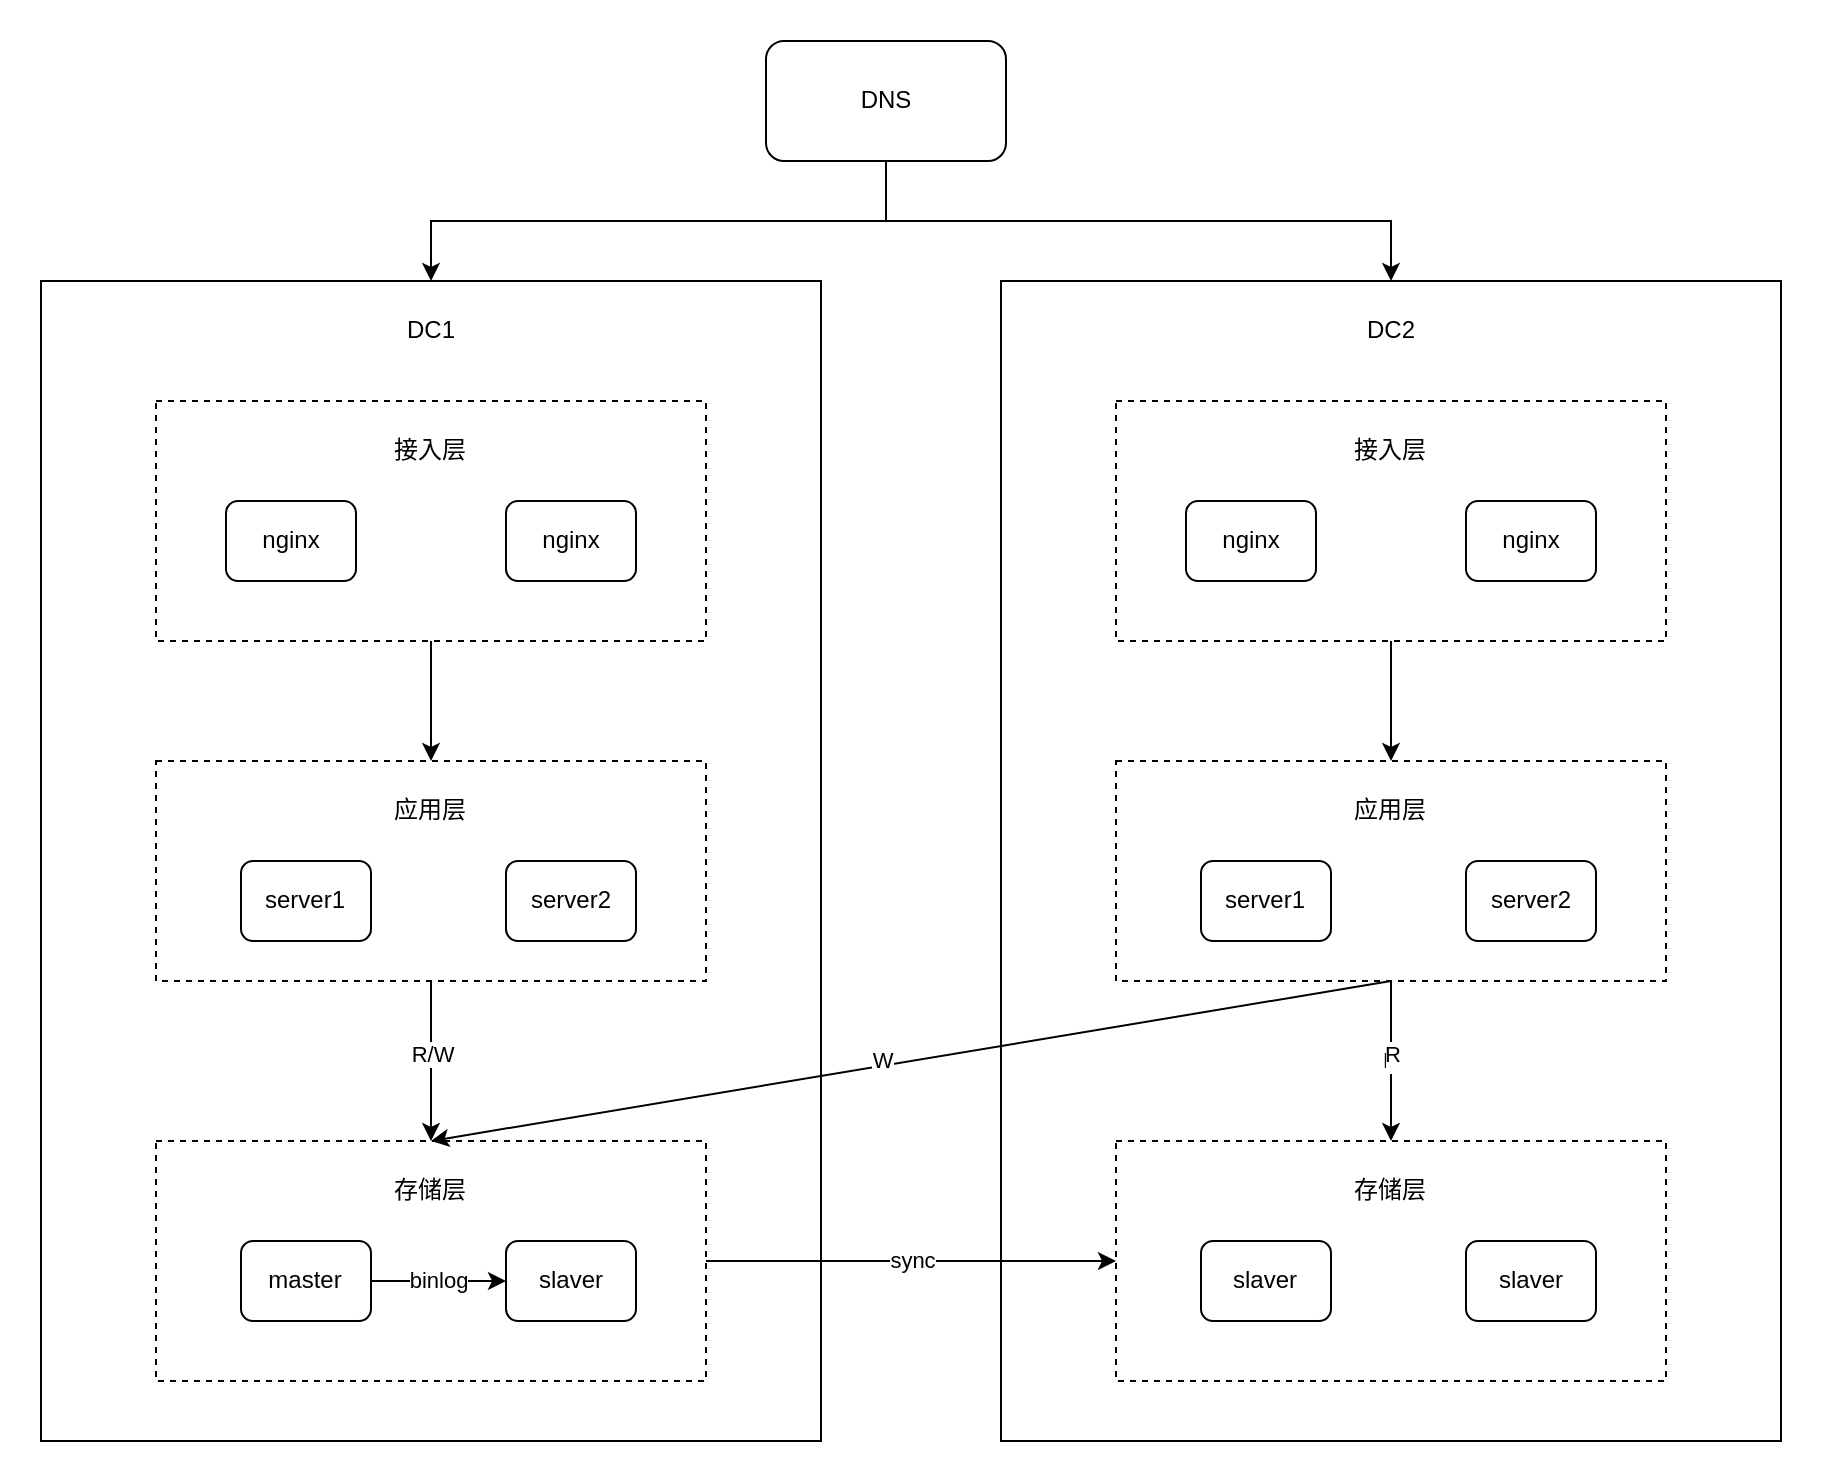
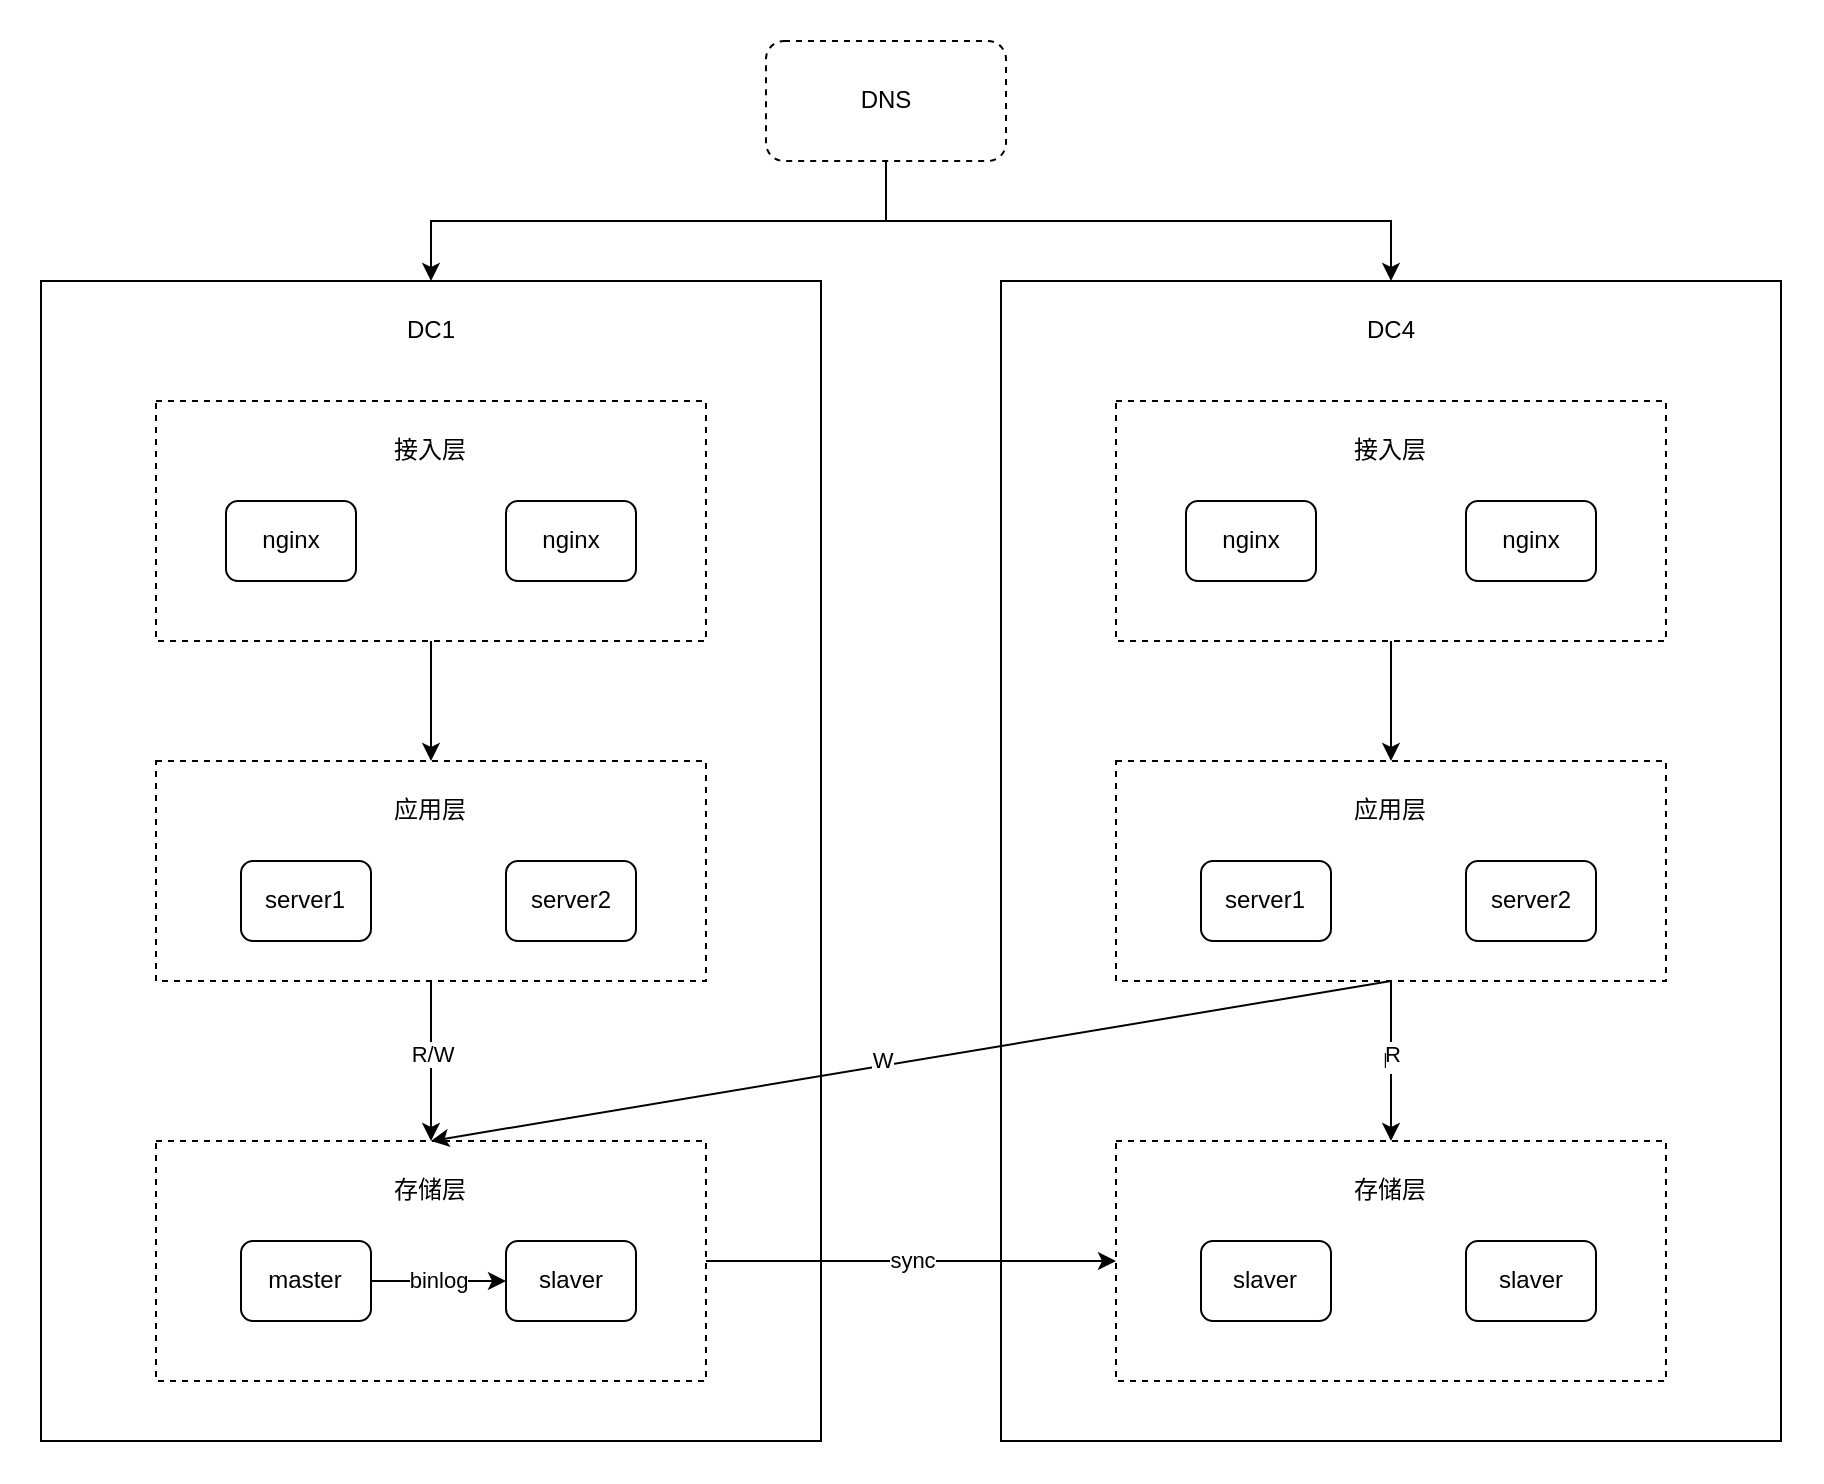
(886, 101) -> (886, 101)
(1392, 331) -> (1392, 331)
